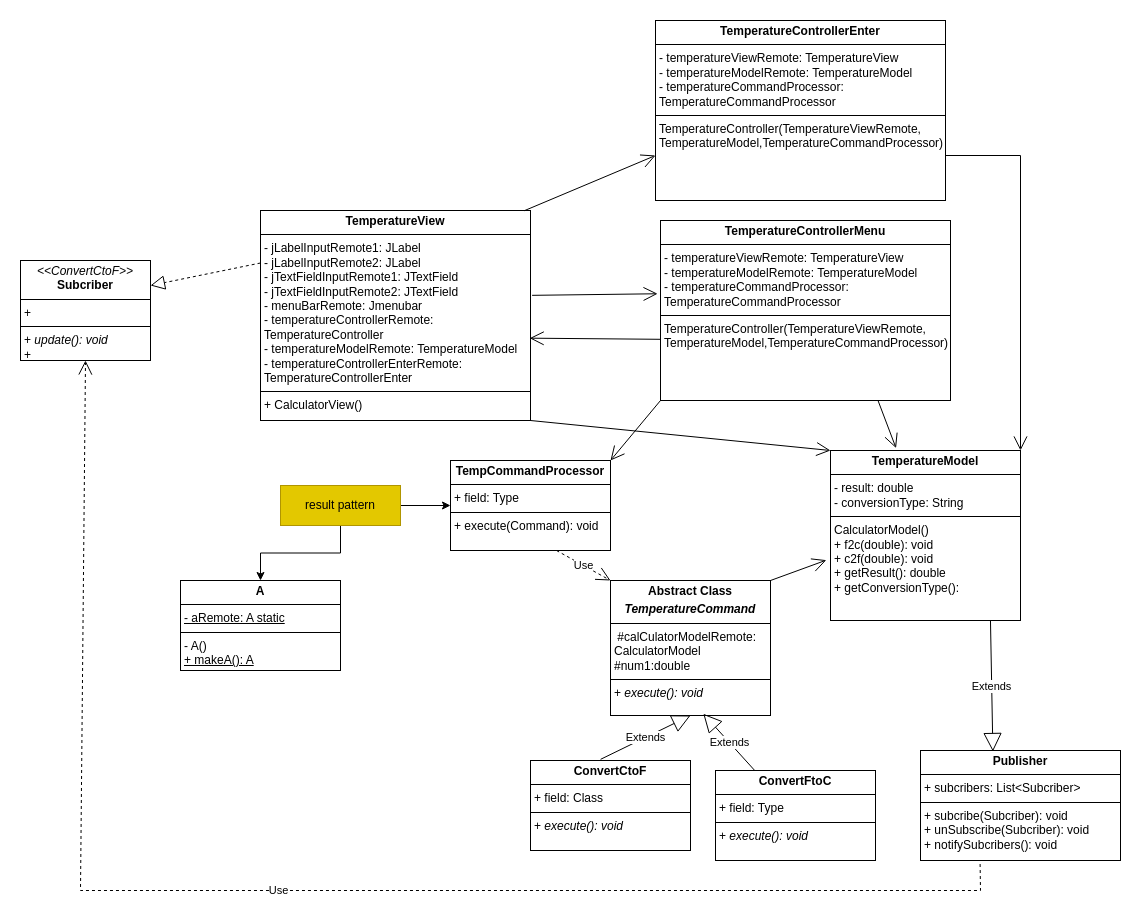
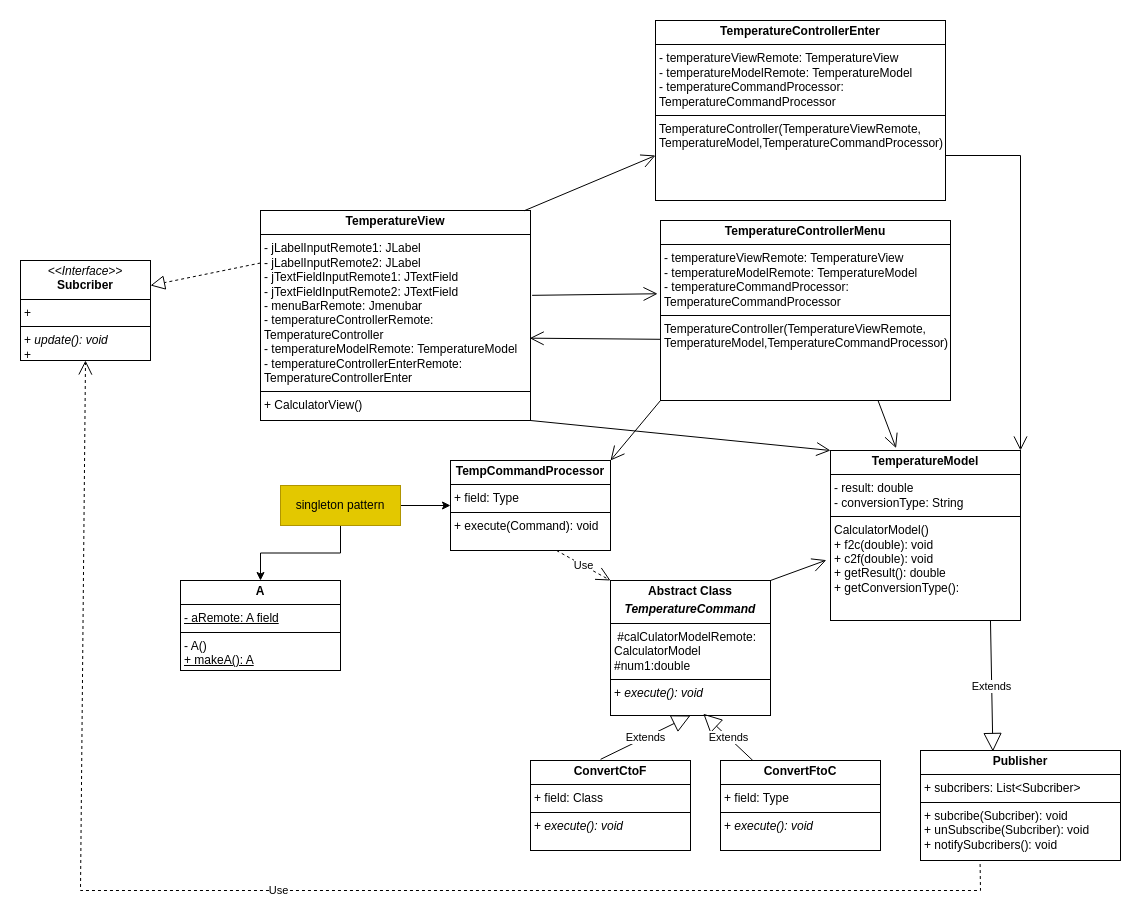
(71, 297) -> (68, 297)
(341, 506) -> (341, 506)
(237, 609) -> (232, 609)
(796, 816) -> (801, 806)
